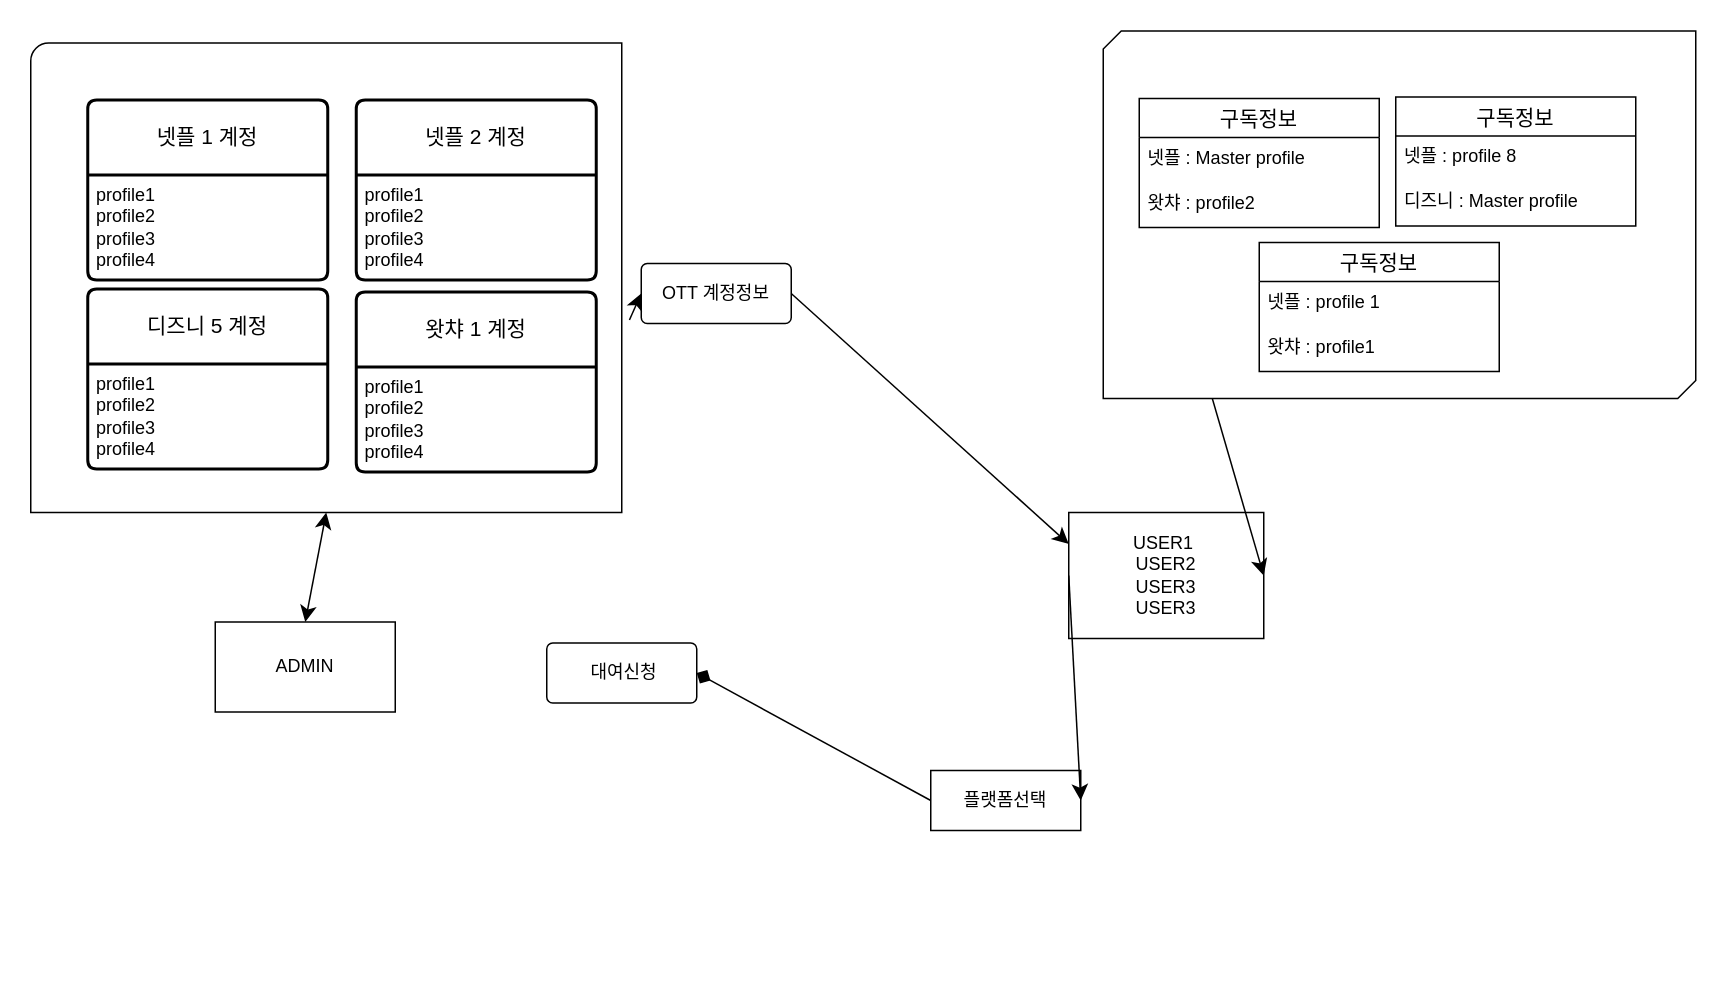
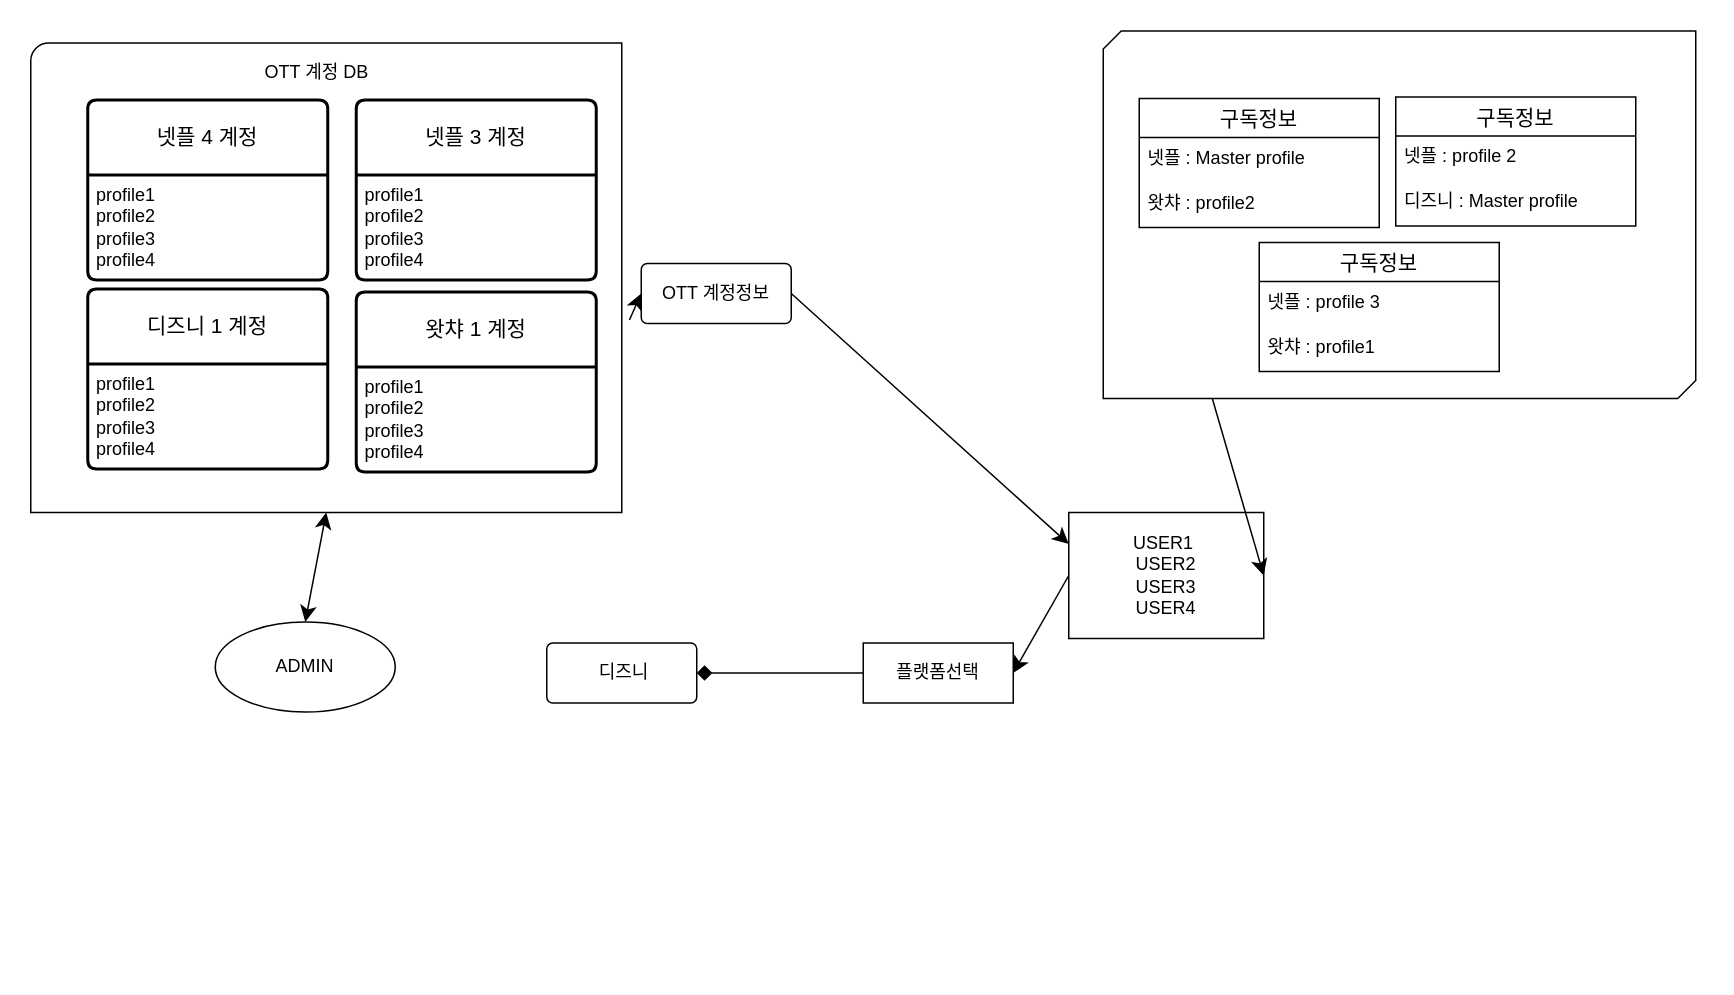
none -> (317, 73)
(208, 137) -> (208, 137)
(476, 137) -> (476, 137)
(1469, 157) -> (1469, 157)
(1333, 303) -> (1333, 303)
(208, 326) -> (208, 326)
(1166, 575) -> (1166, 575)
(305, 667) -> (305, 667)
(622, 673) -> (622, 673)
(1006, 800) -> (938, 673)
